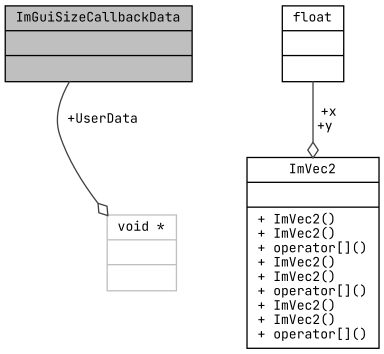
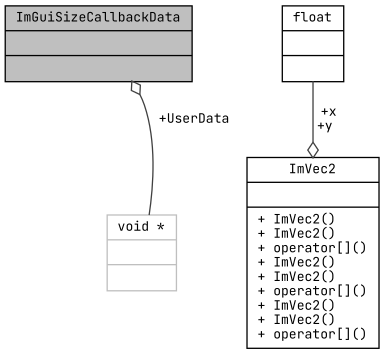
(64, 145) -> (153, 154)
